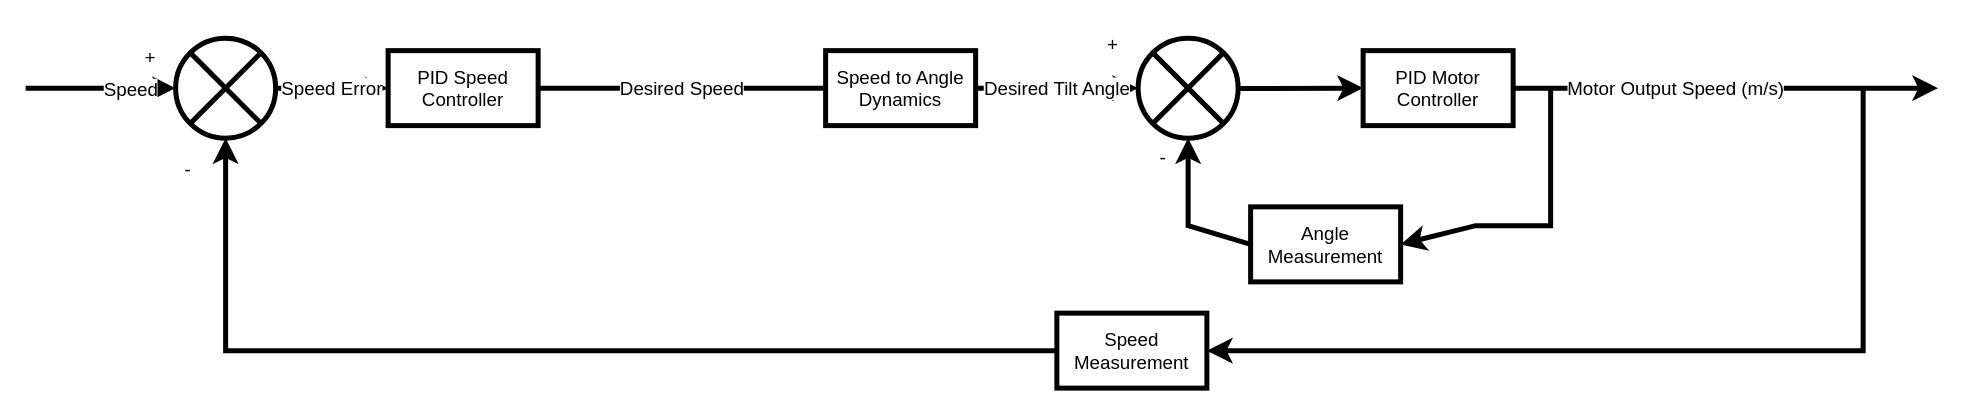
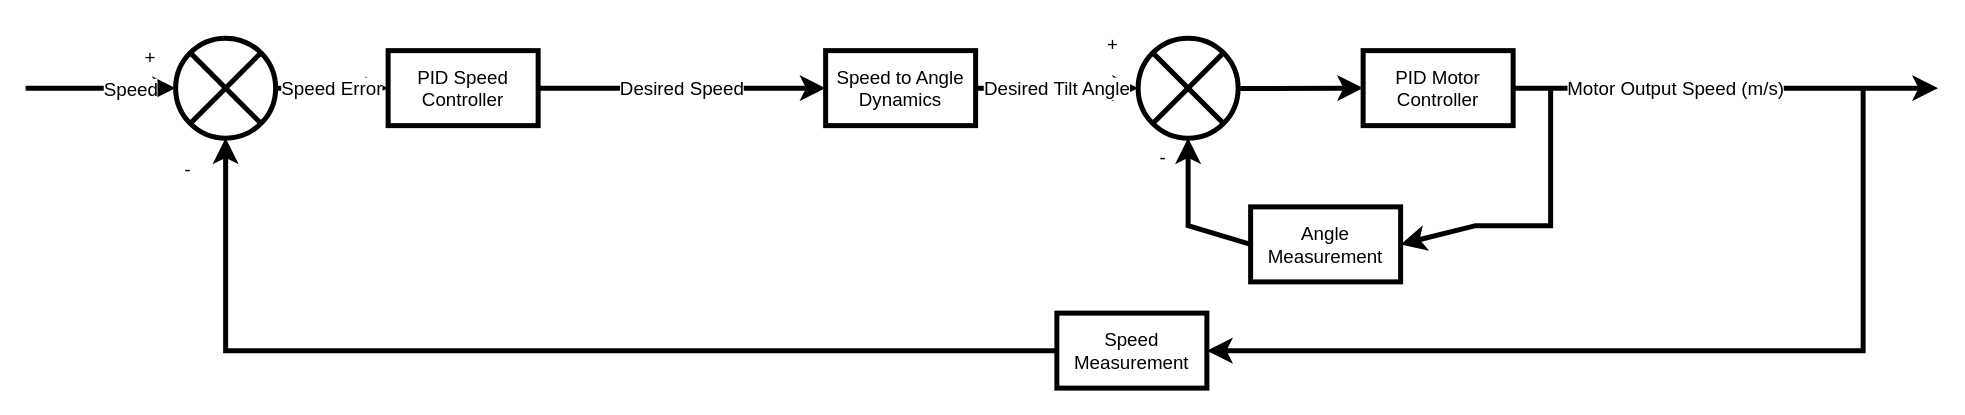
(821, 88) -> (806, 88)
